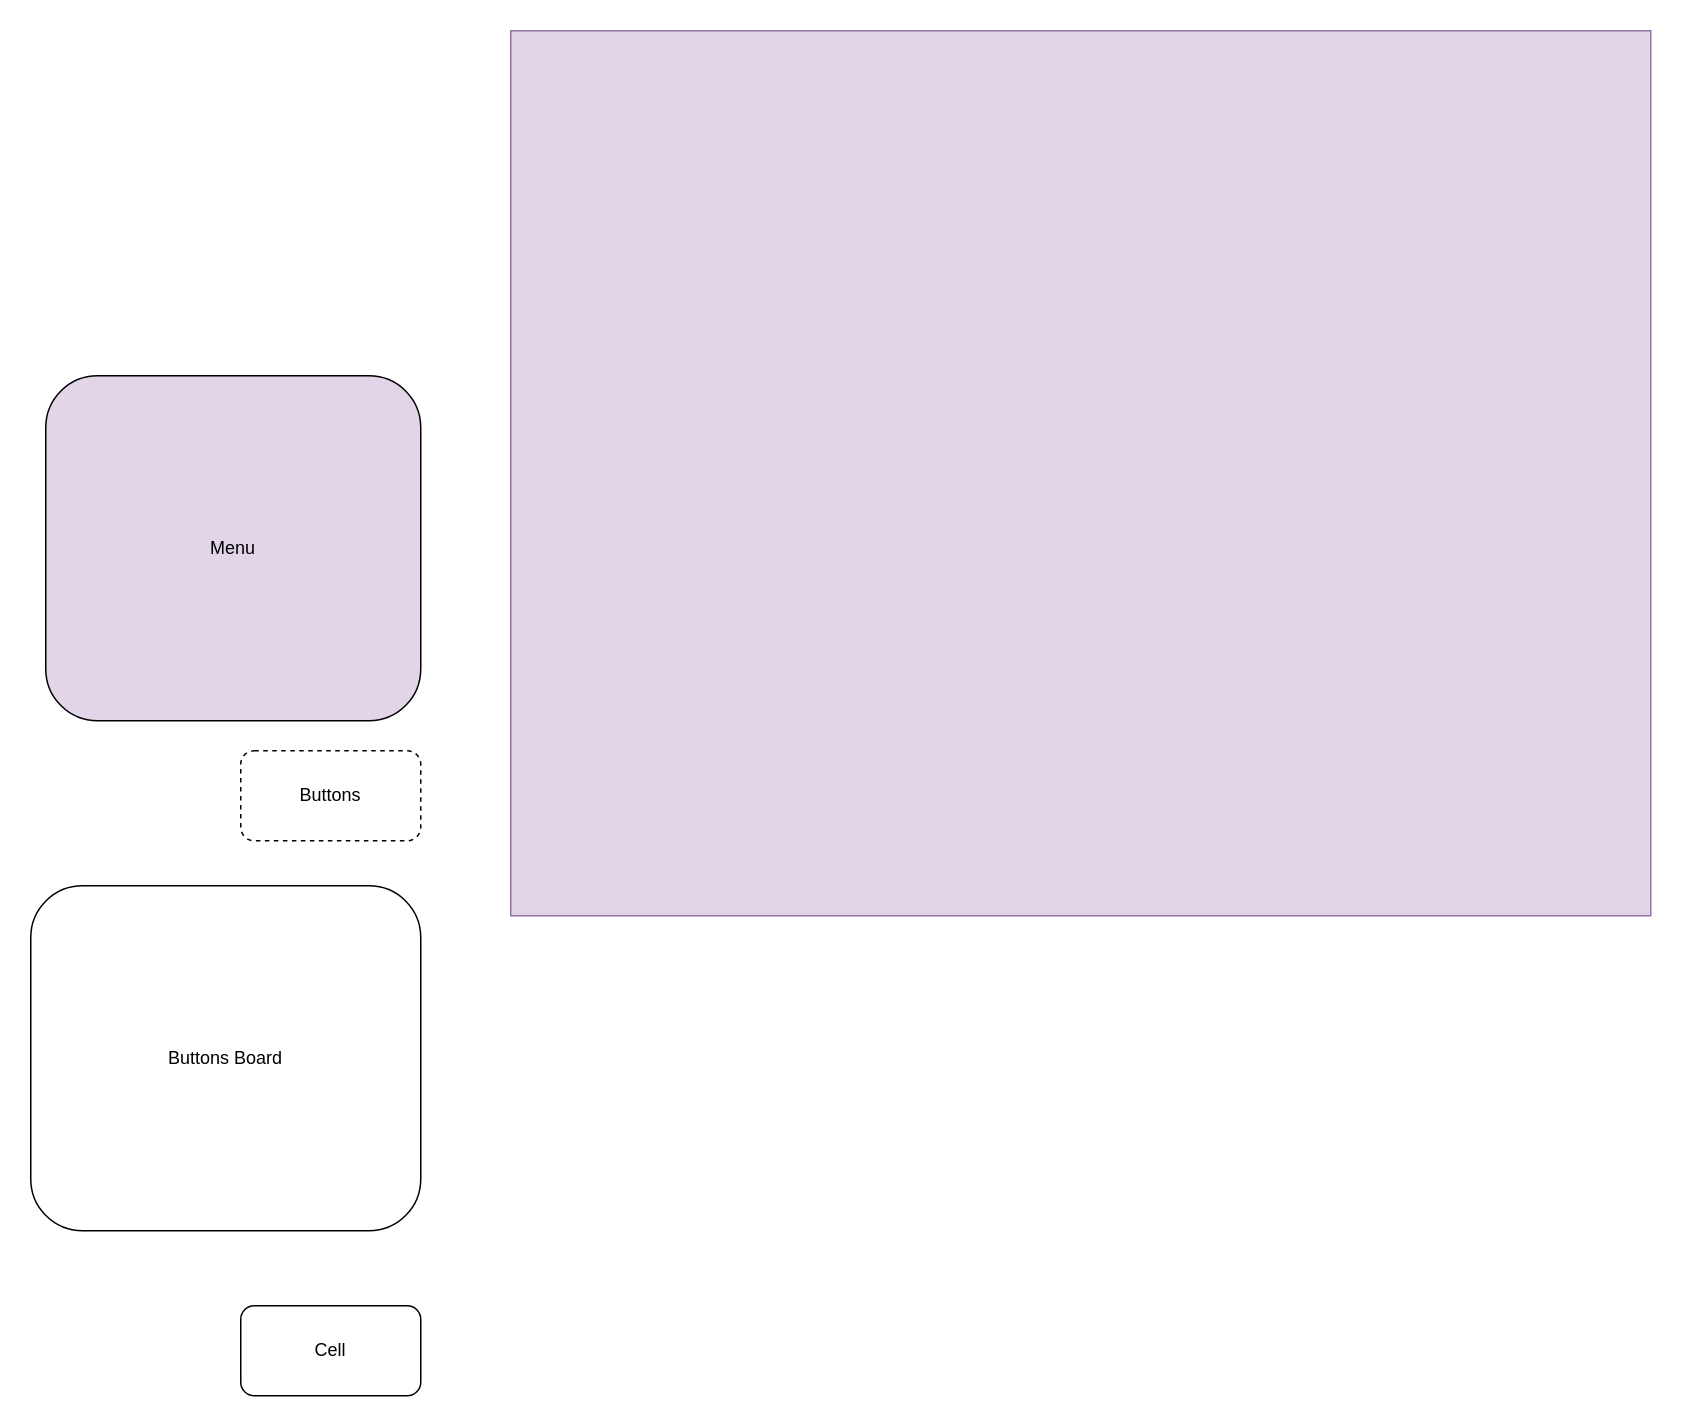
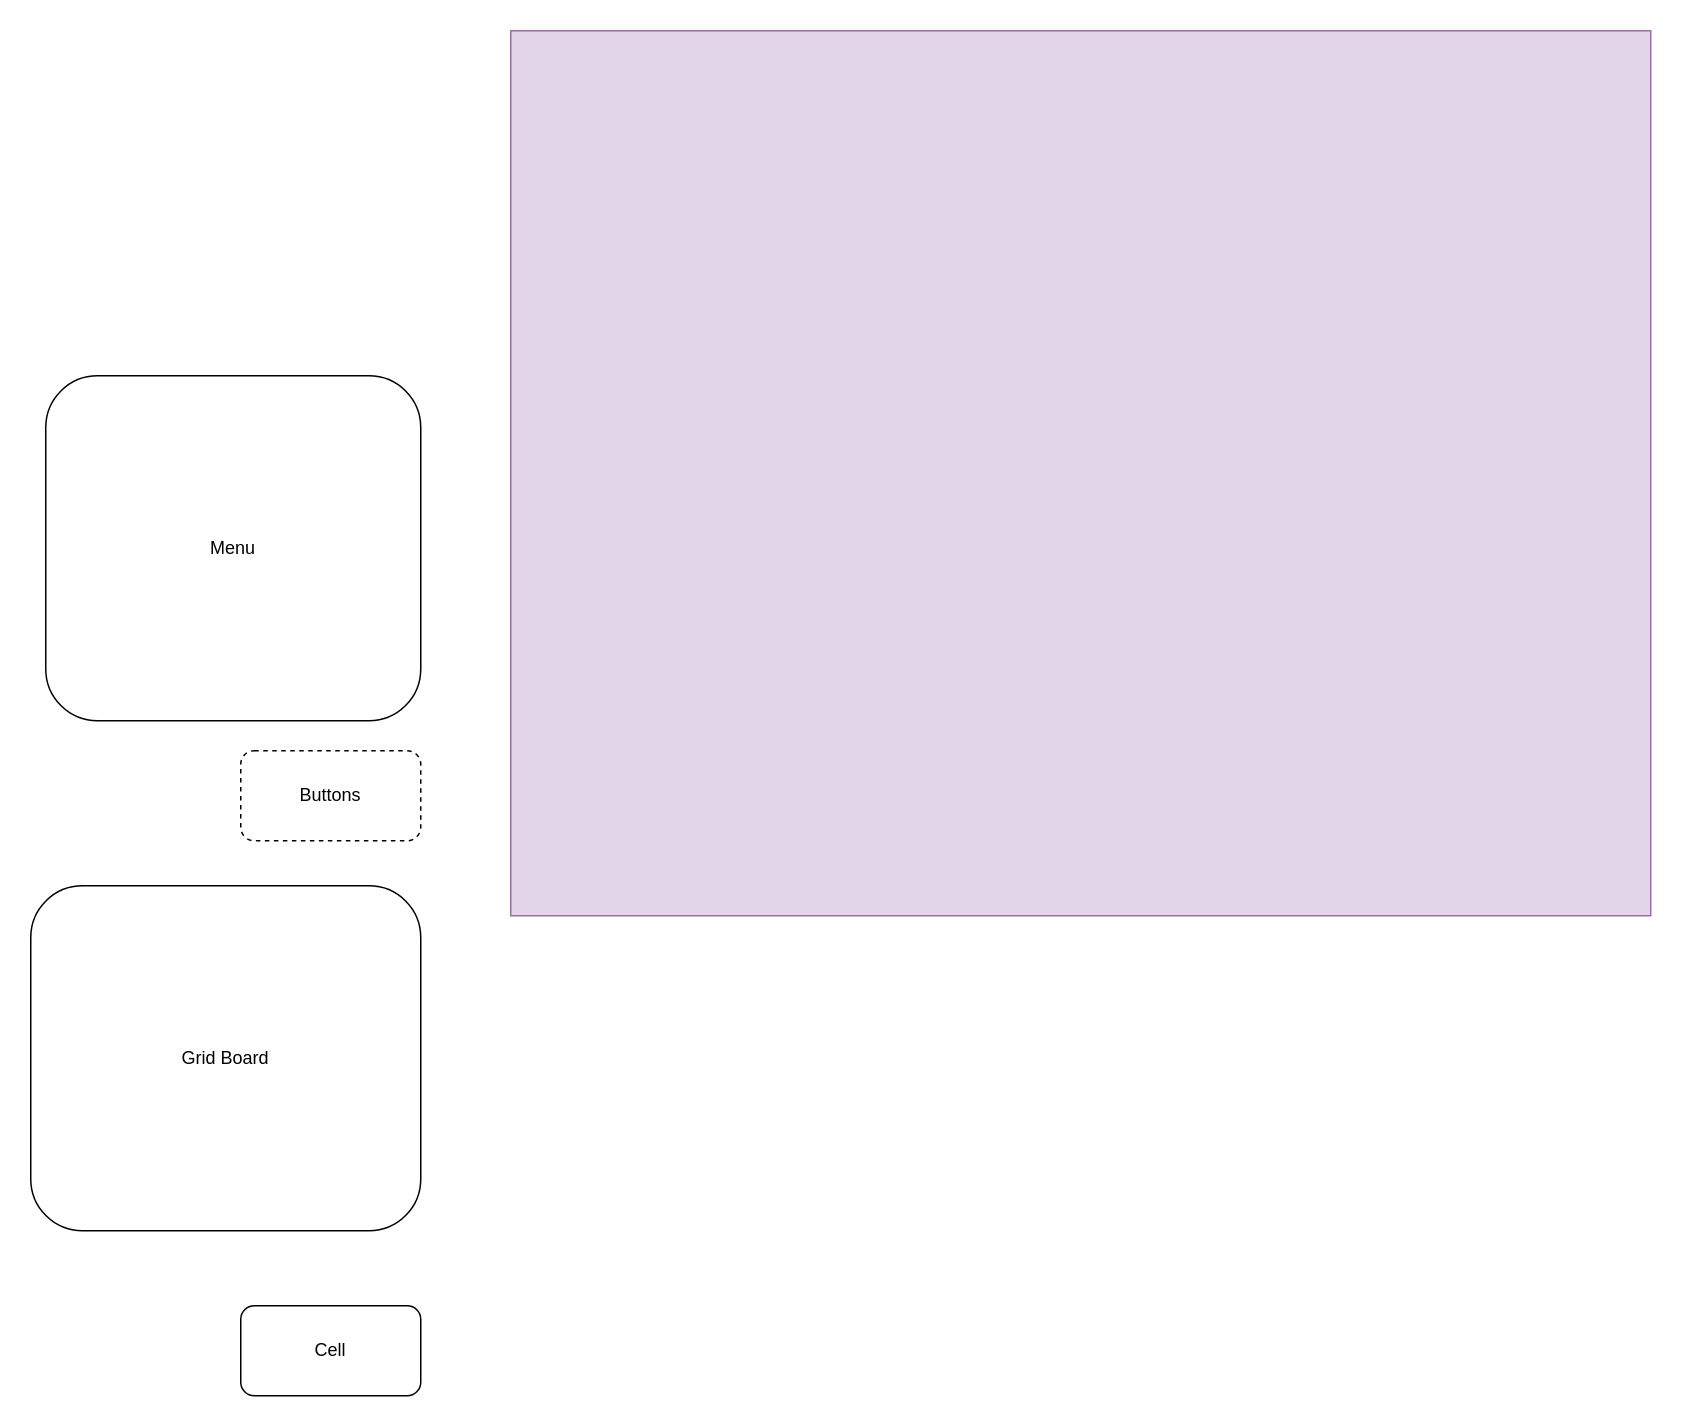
(233, 548) -> (233, 548)
(226, 1058) -> (226, 1058)
